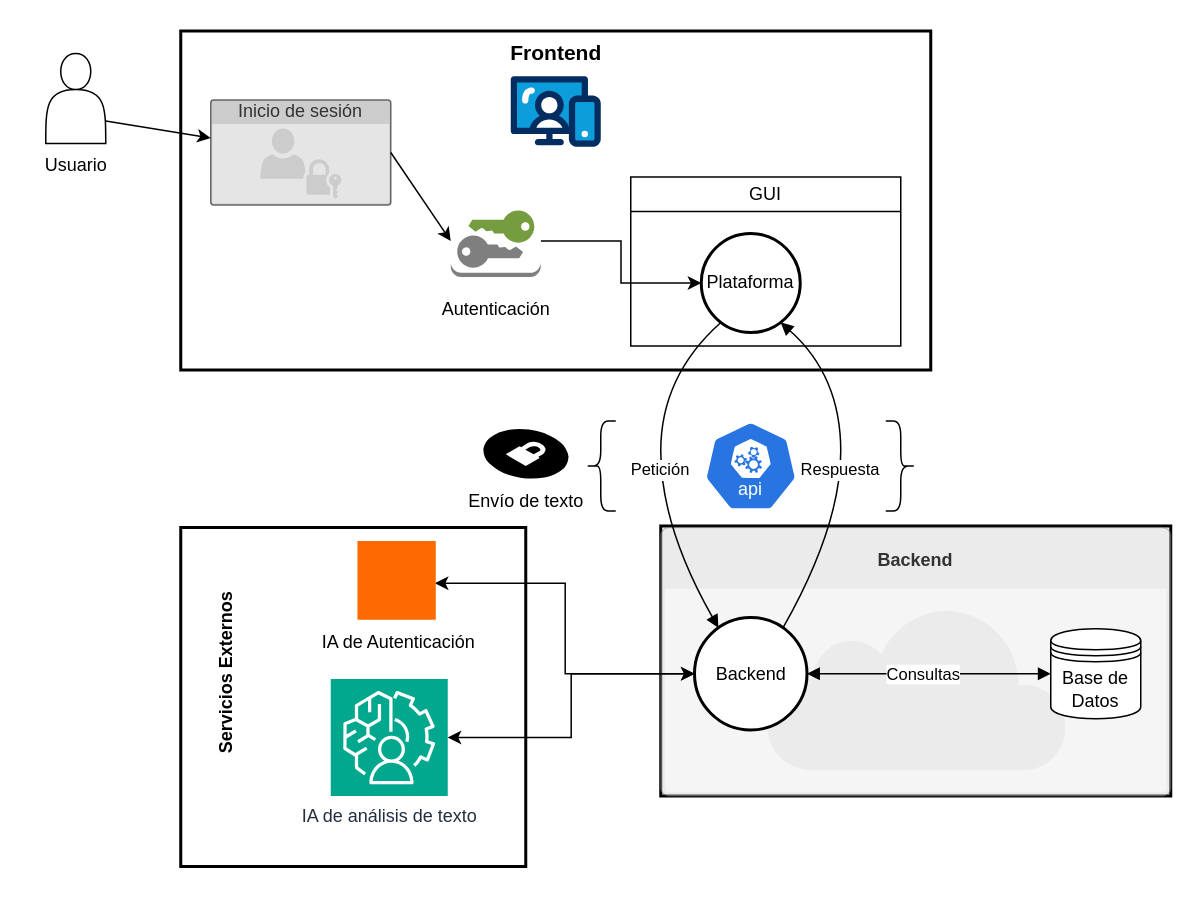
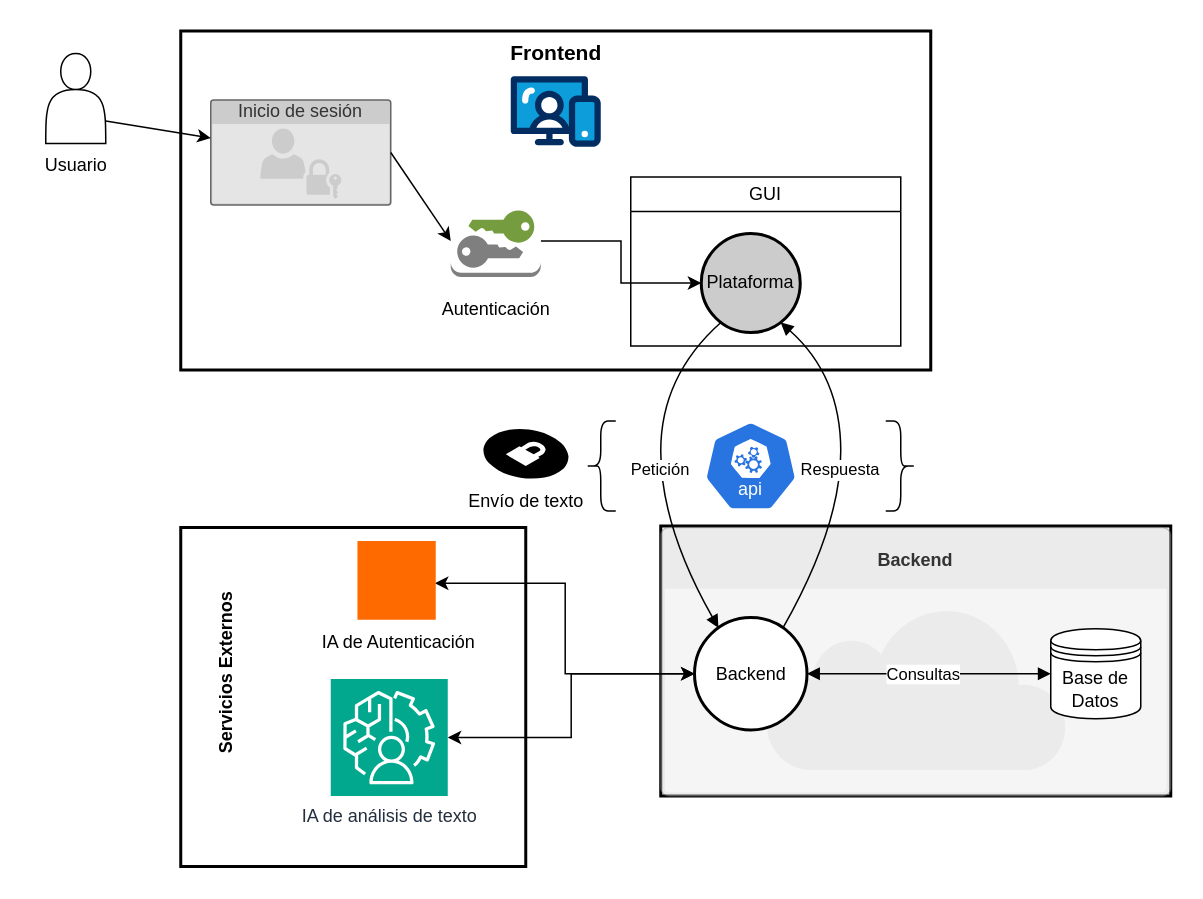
(751, 283) -> (751, 283)
